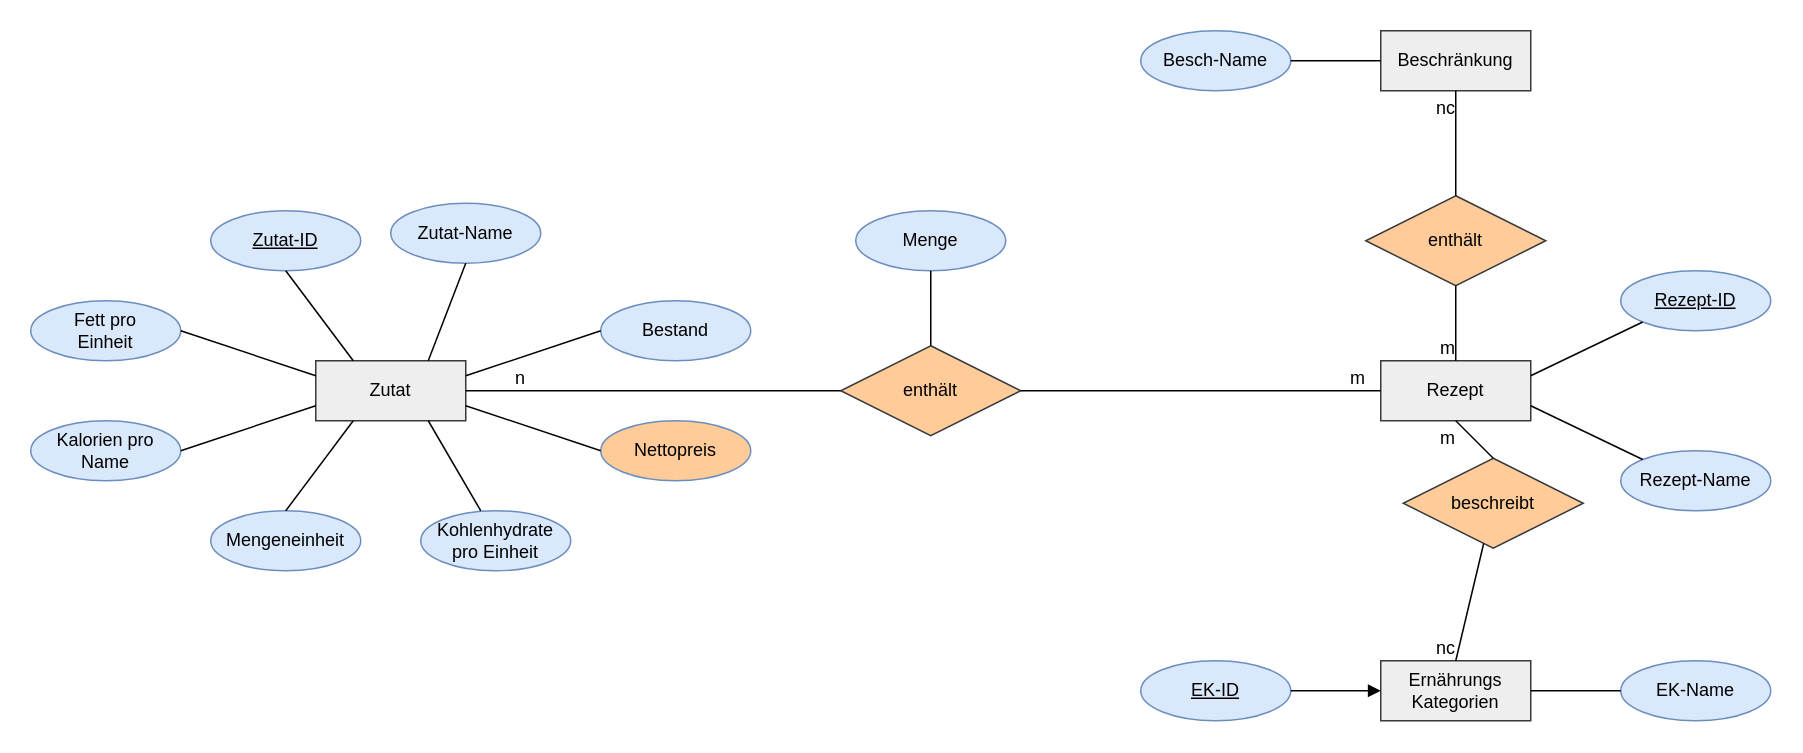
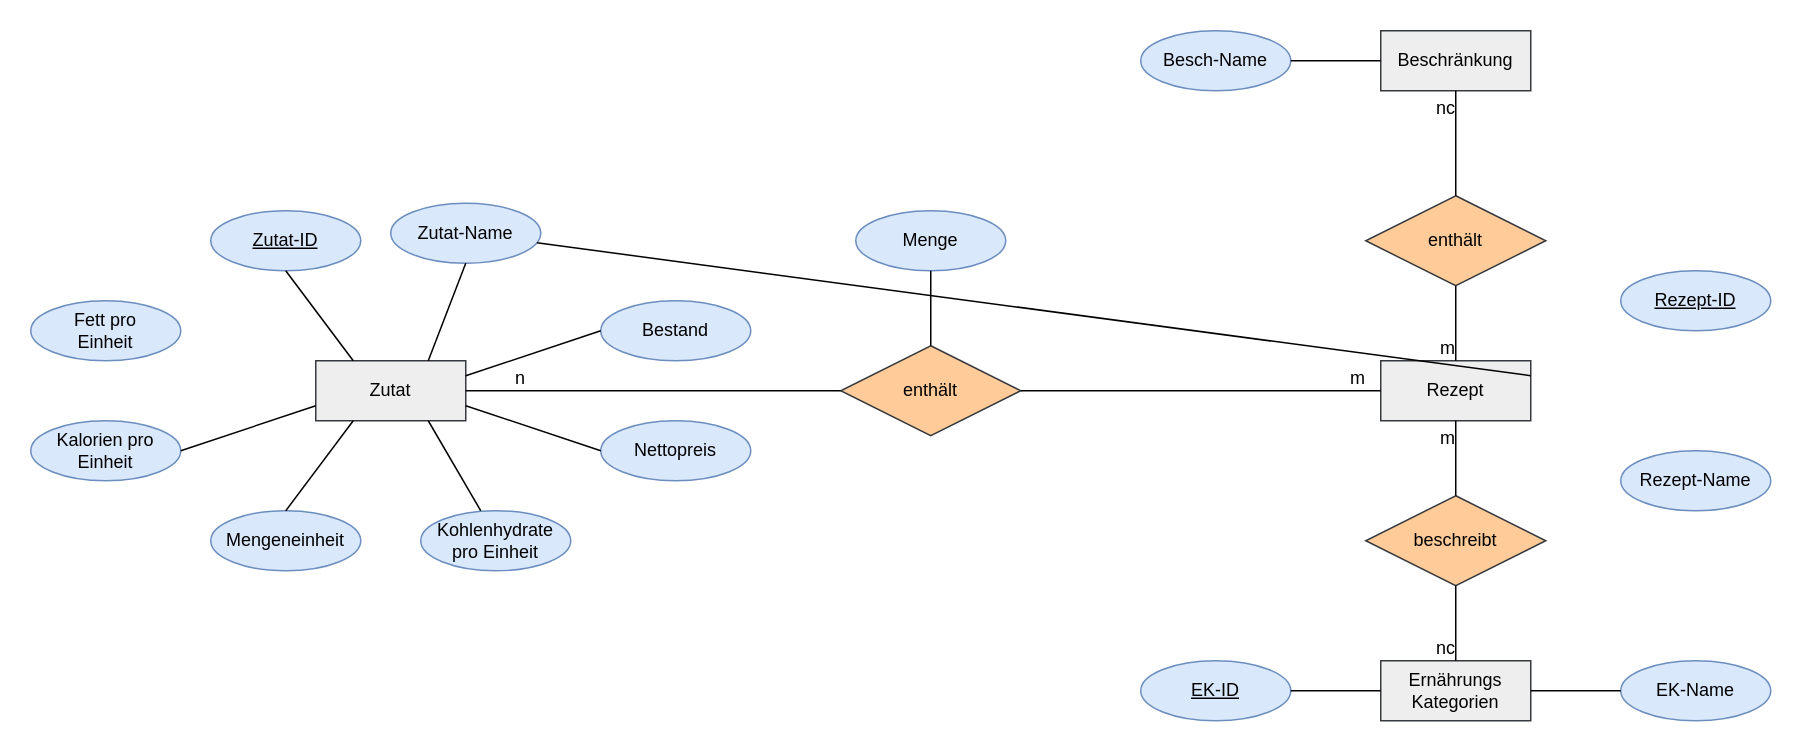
(1587, 349) -> (1034, 309)
(248, 353) -> none
(1587, 433) -> none
(106, 451) -> (106, 451)
(676, 451) -> (676, 451)
(1493, 503) -> (1456, 541)
(1367, 691) -> (1372, 691)
